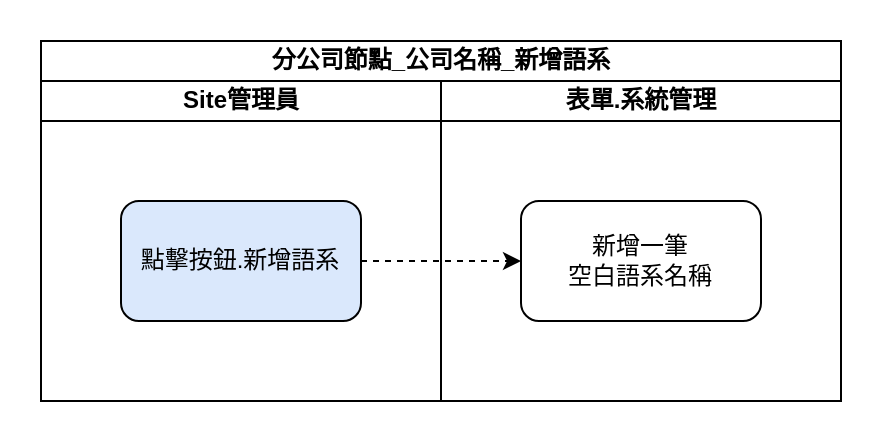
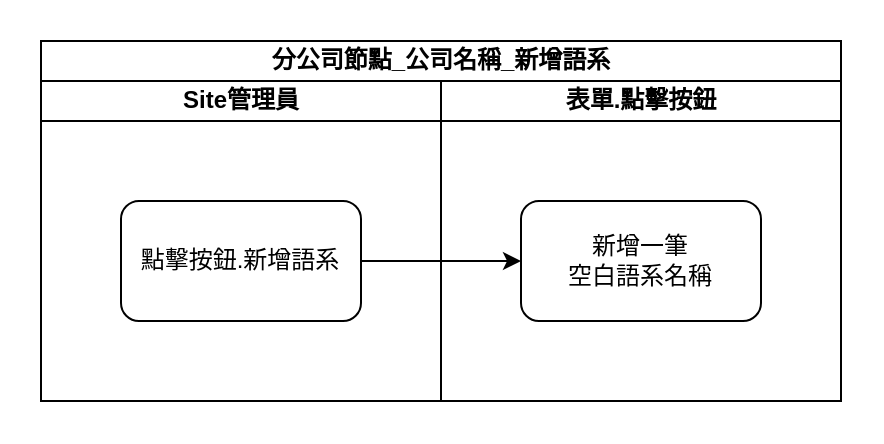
(642, 101) -> (642, 101)
(241, 261) -> (241, 261)
(401, 261) -> (401, 261)
